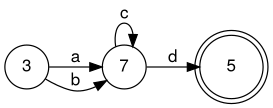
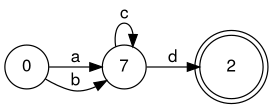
(27, 67) -> (27, 67)
(231, 67) -> (231, 67)
